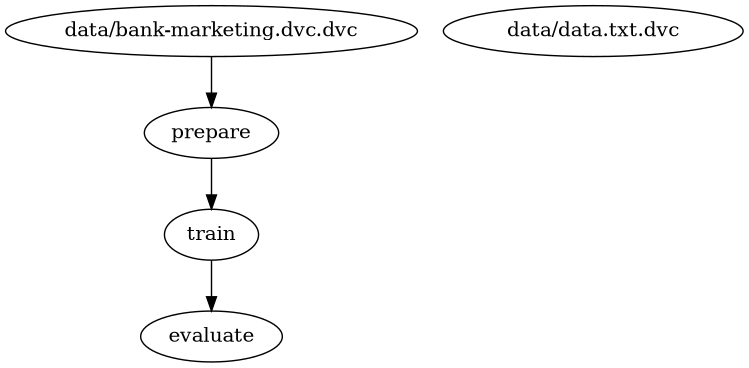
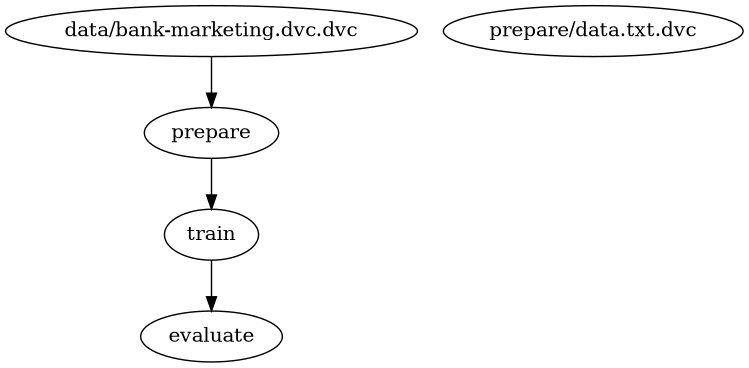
(593, 31) -> (593, 31)
